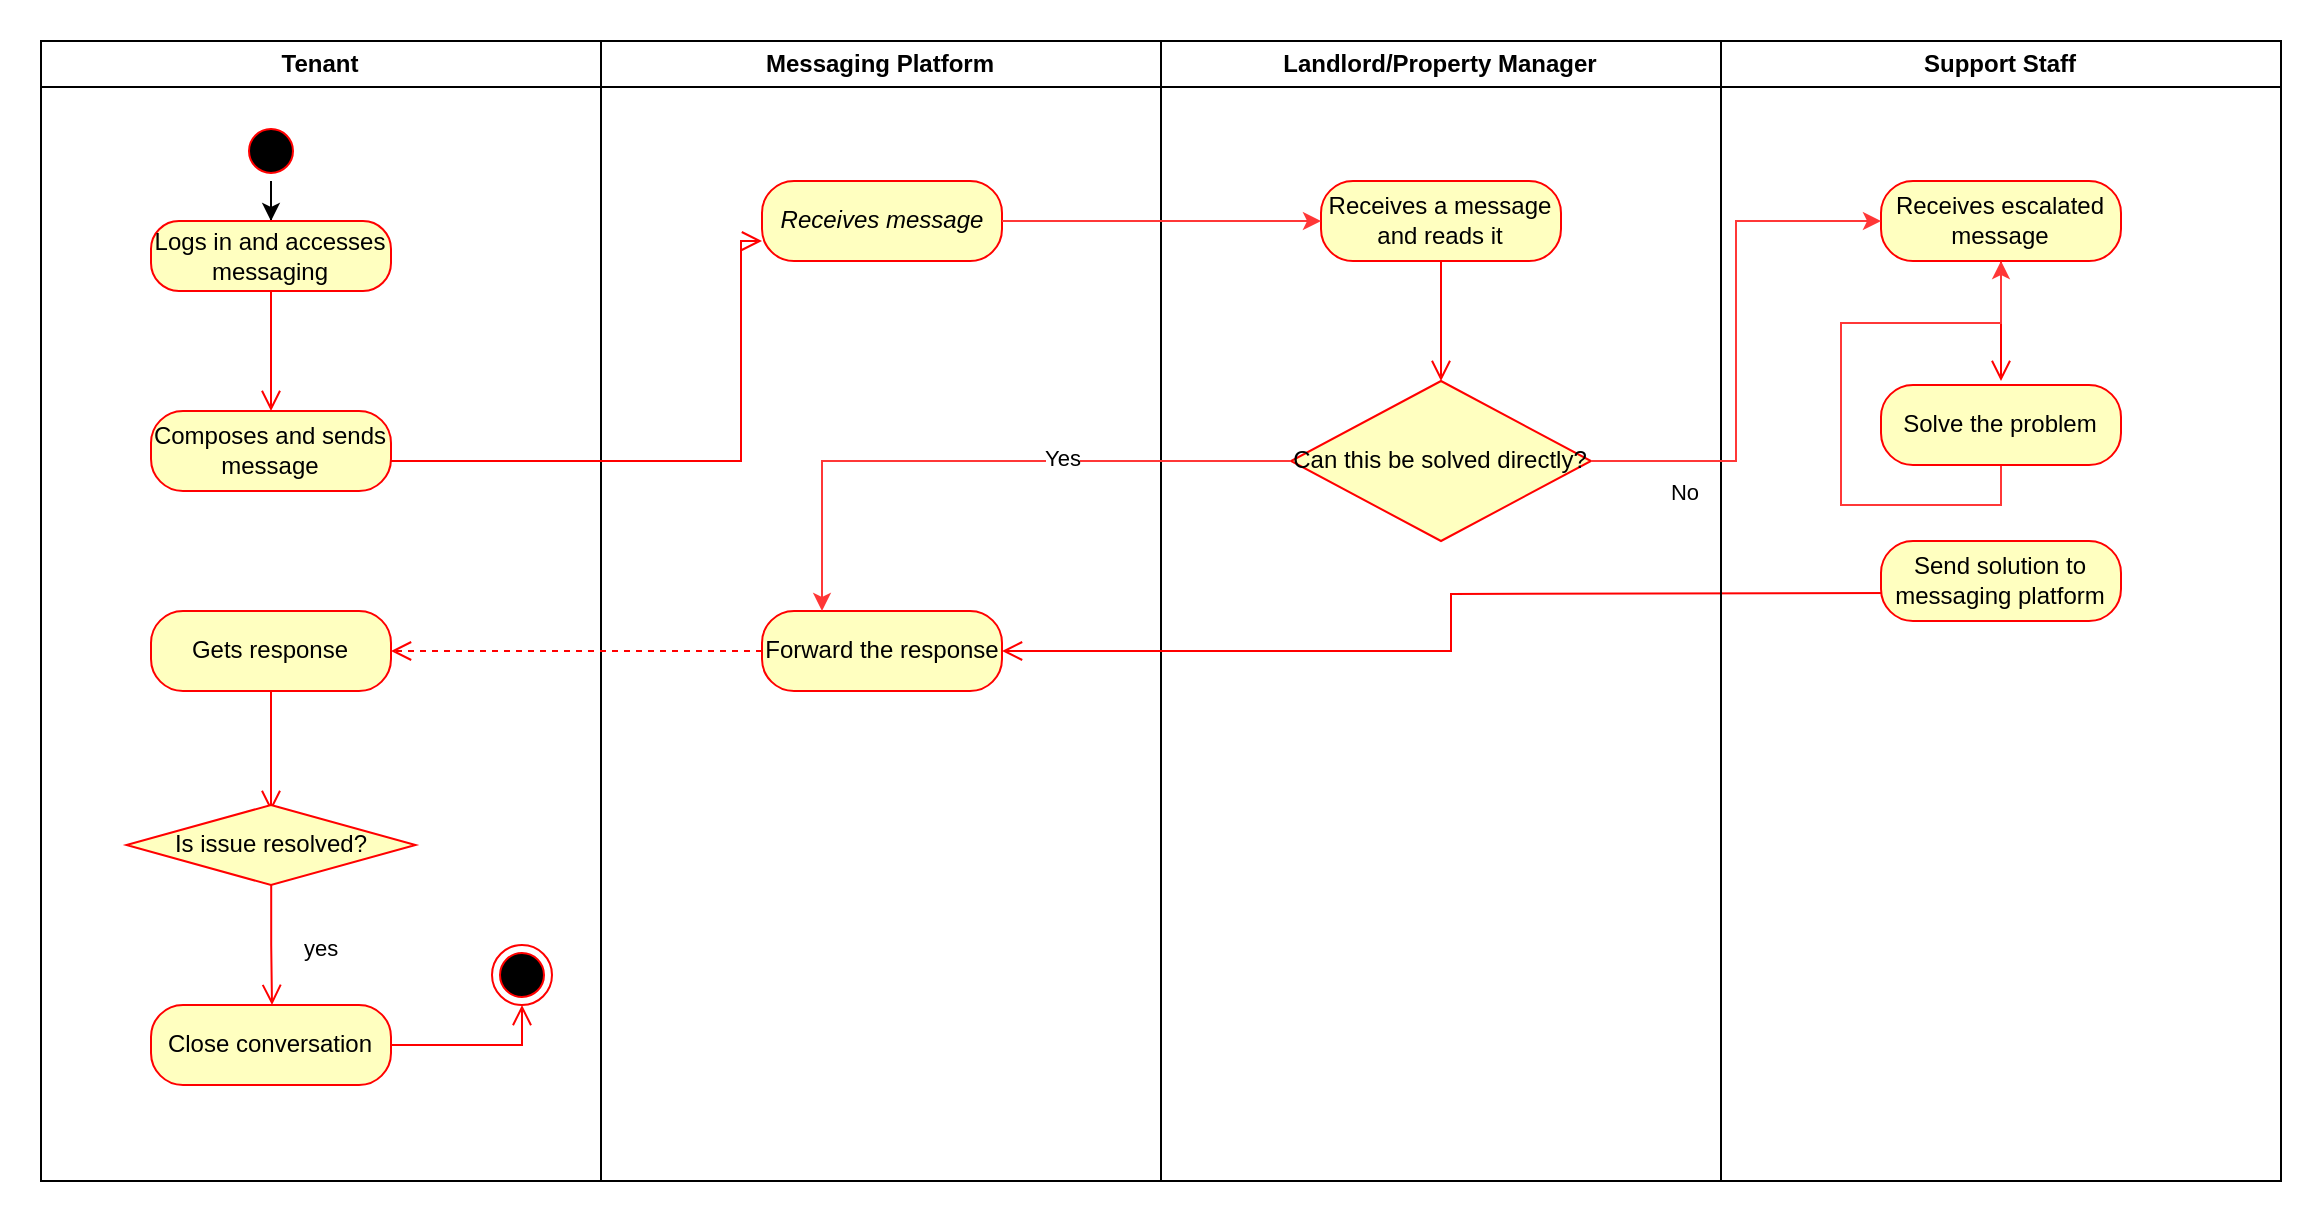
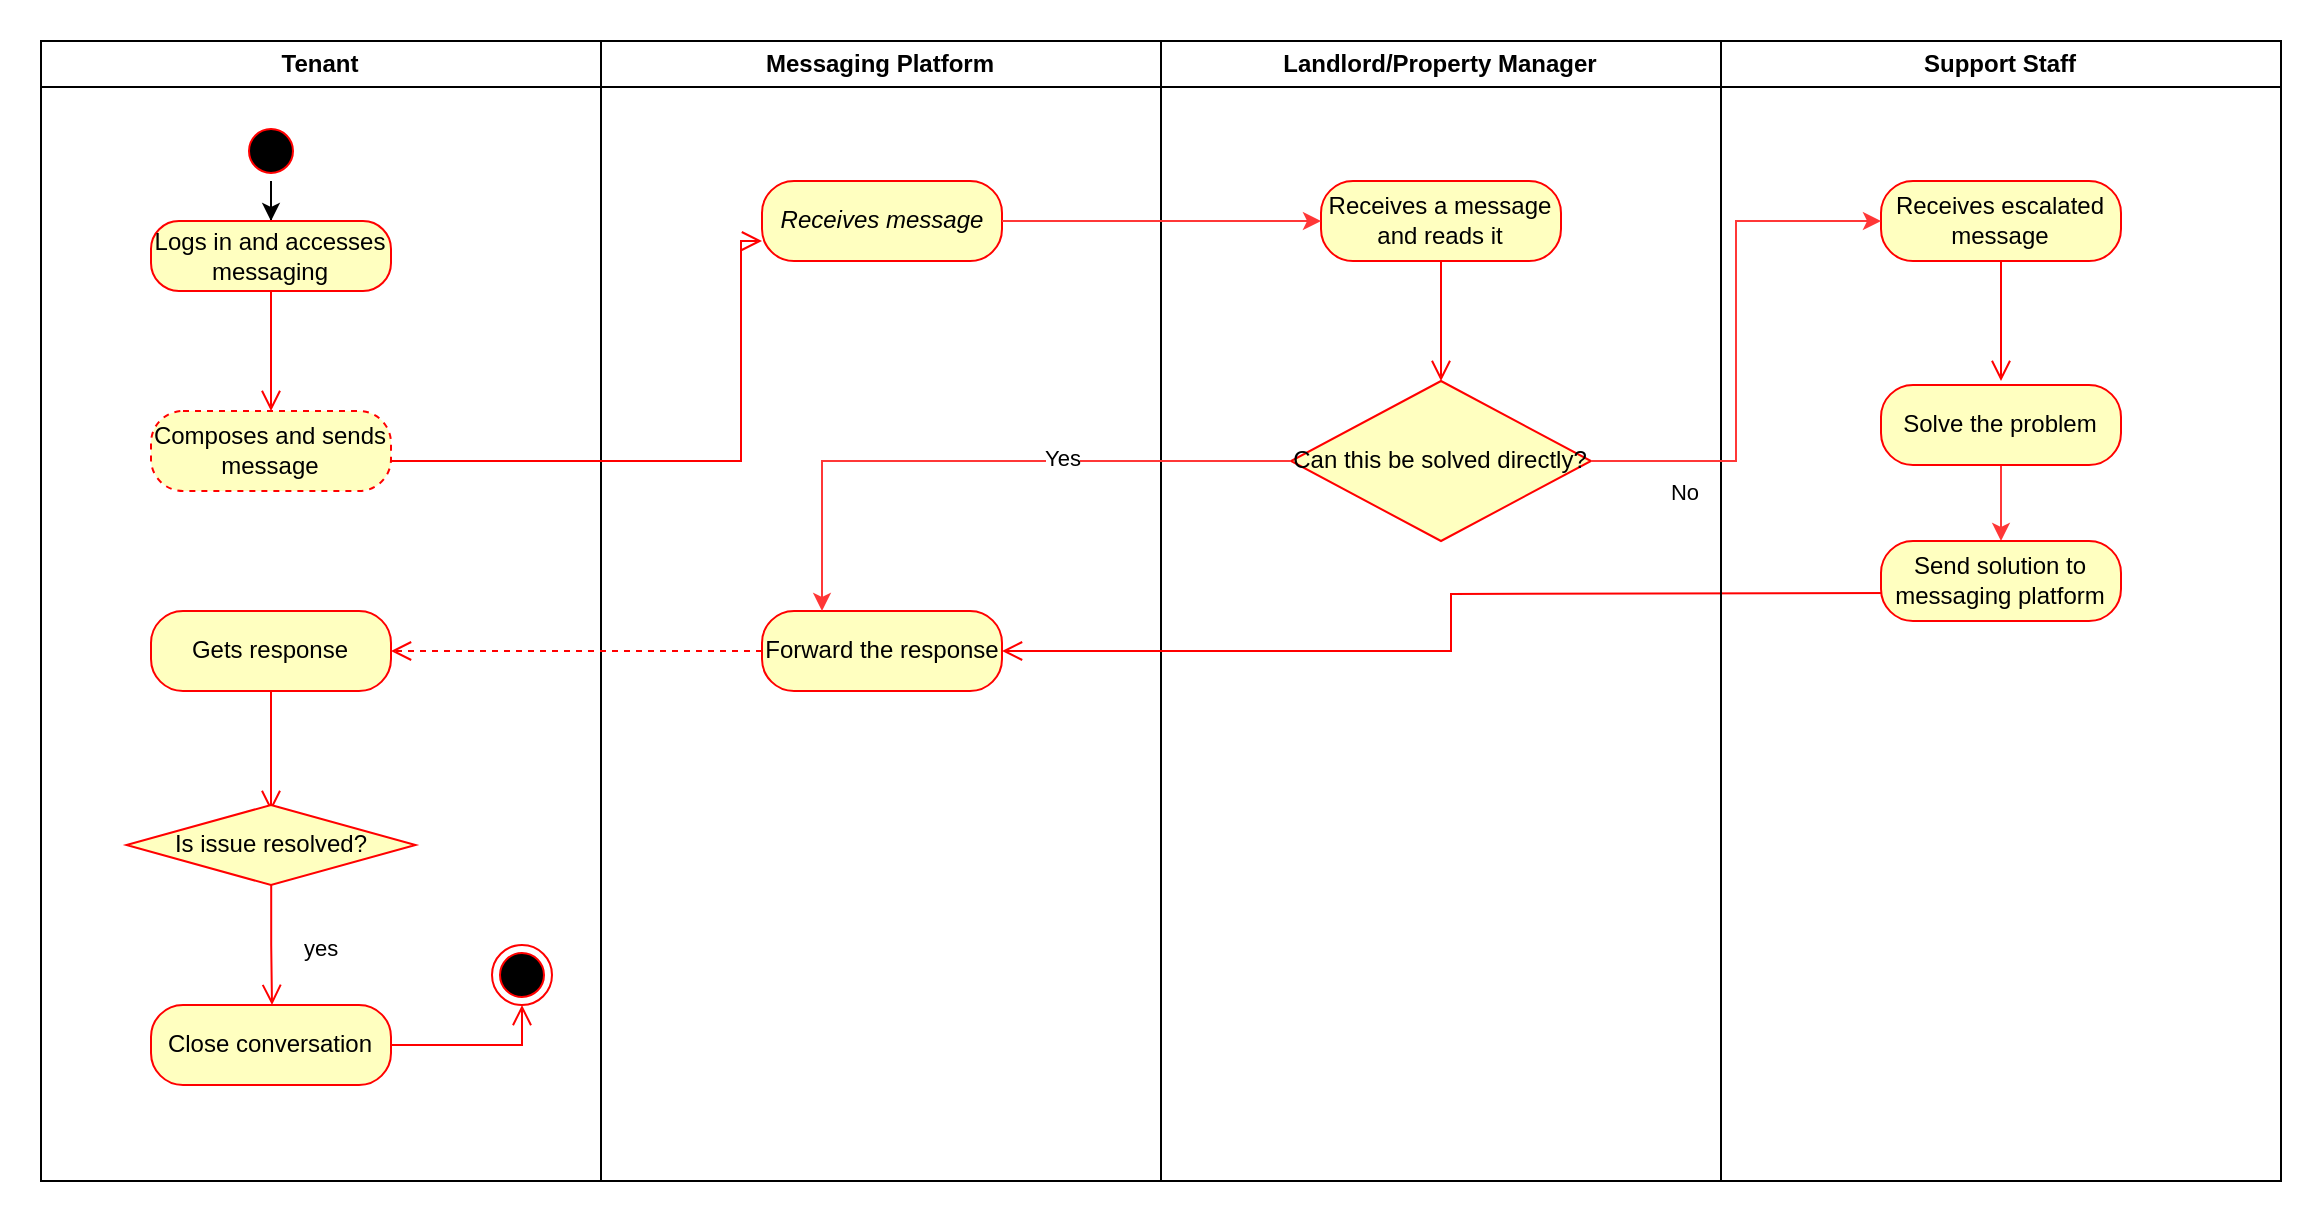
(1841, 417) -> (2001, 511)
(271, 451) -> (271, 451)
